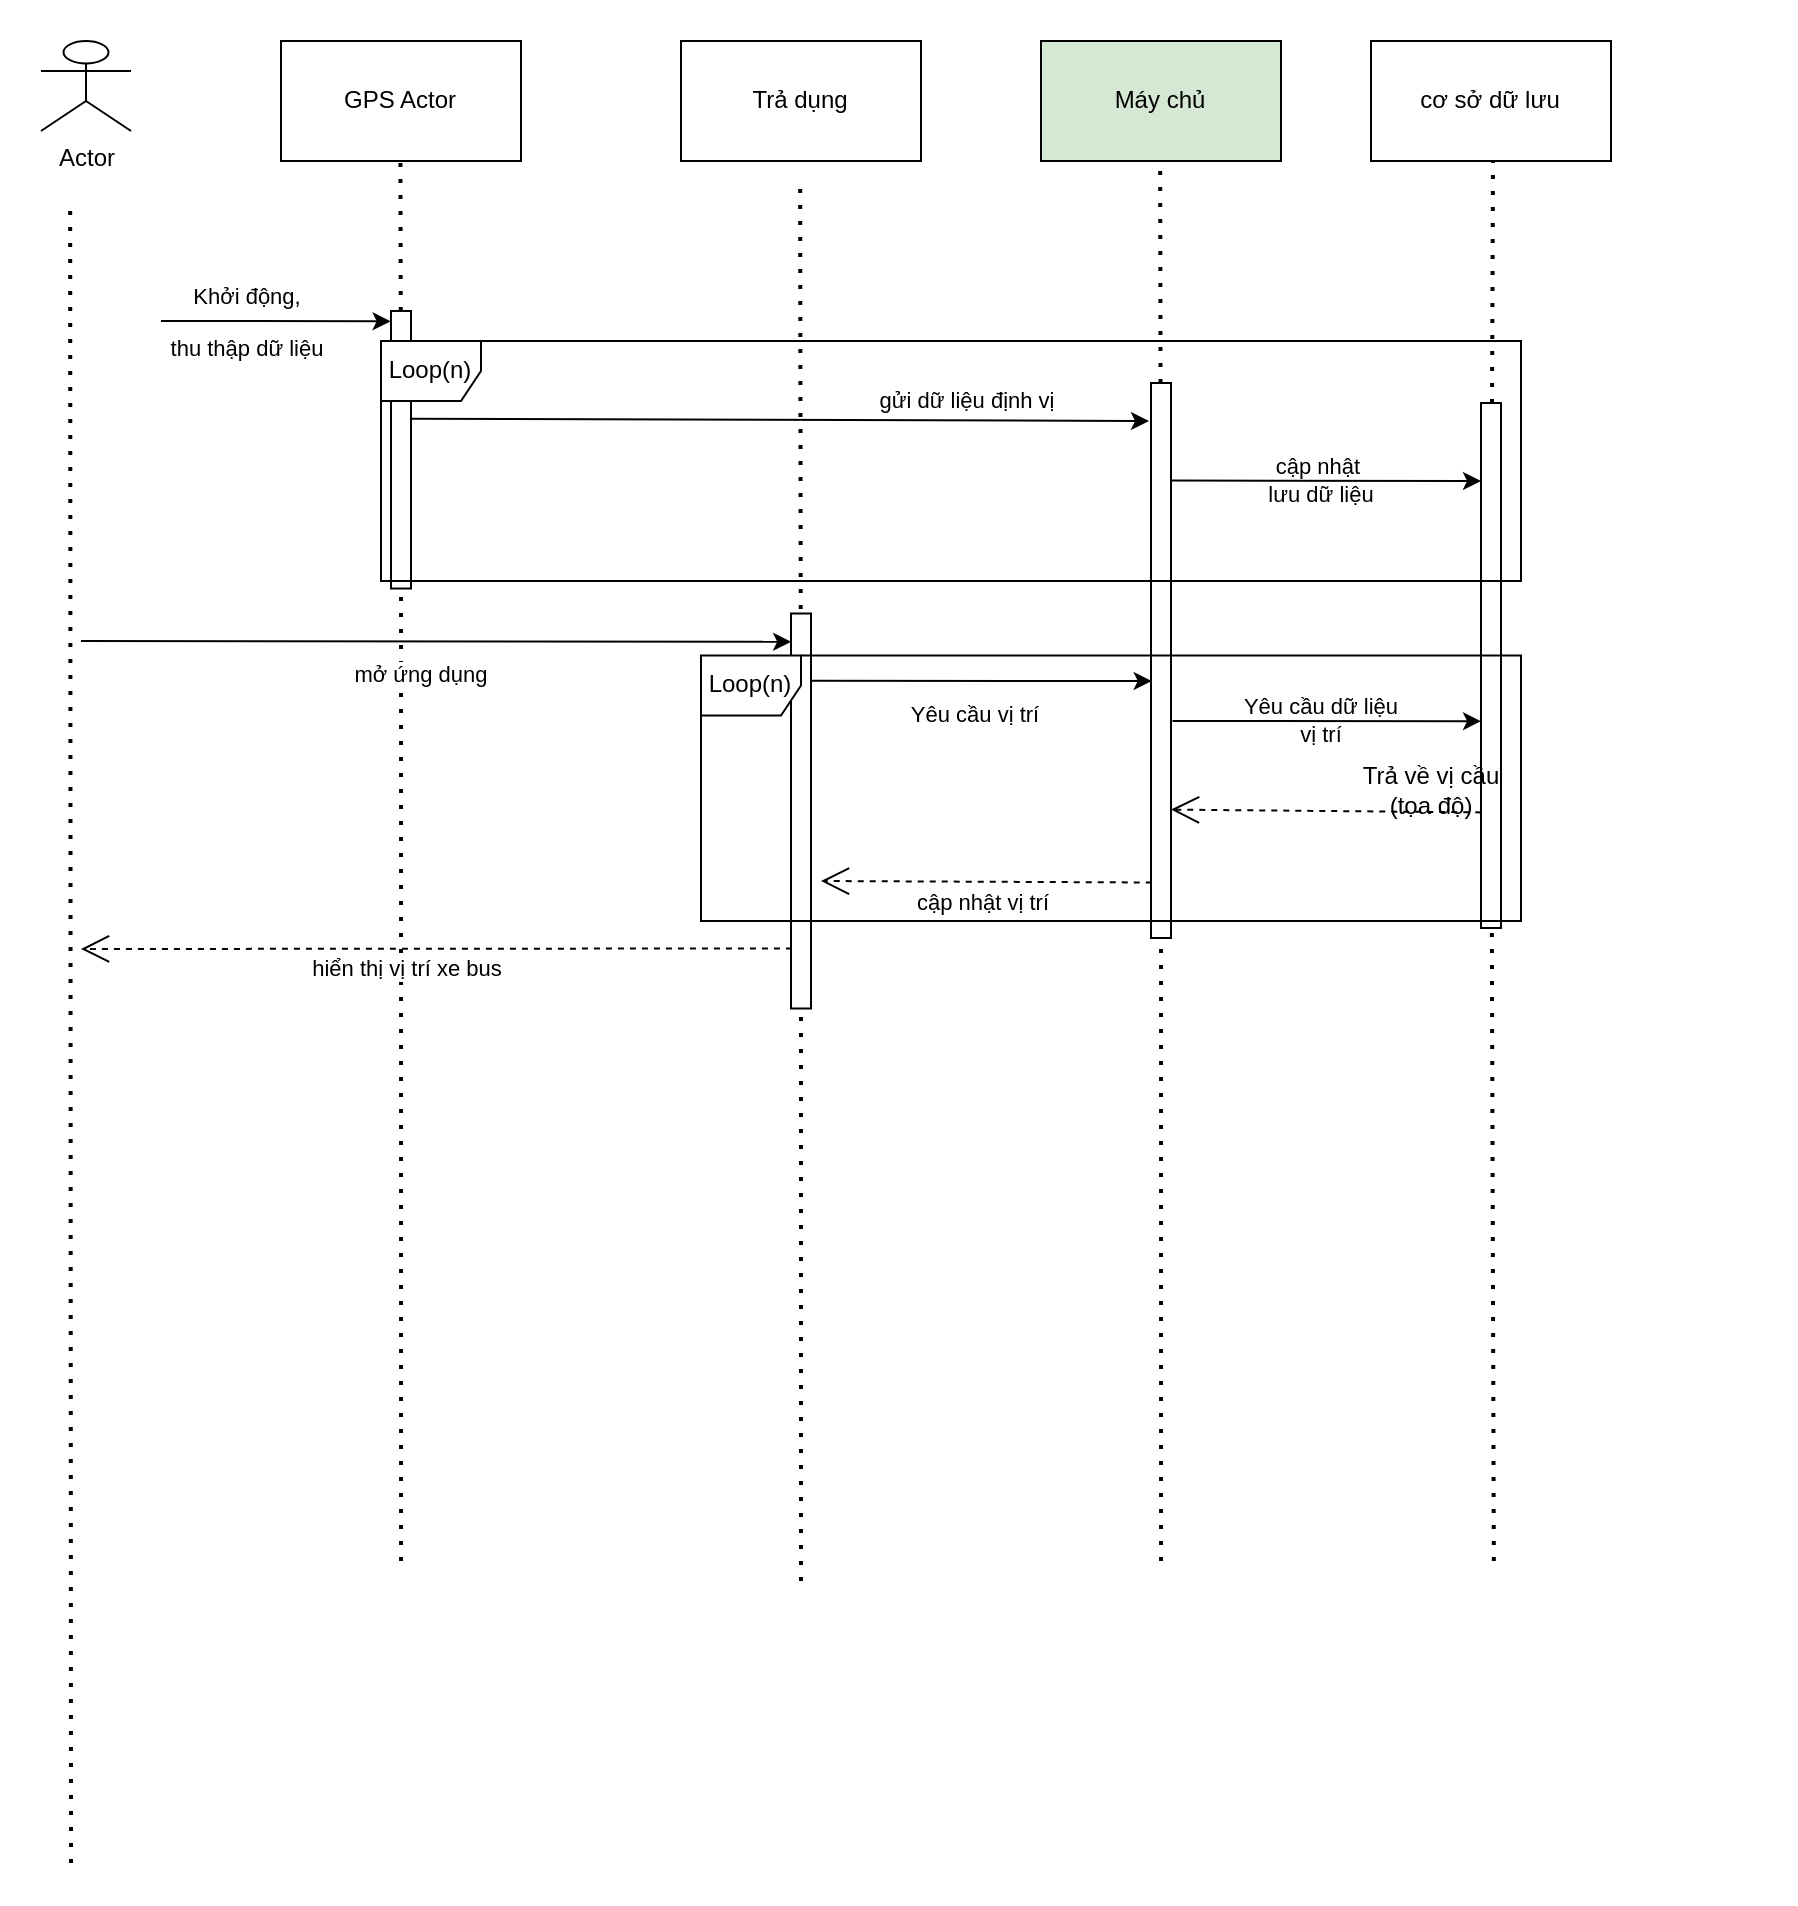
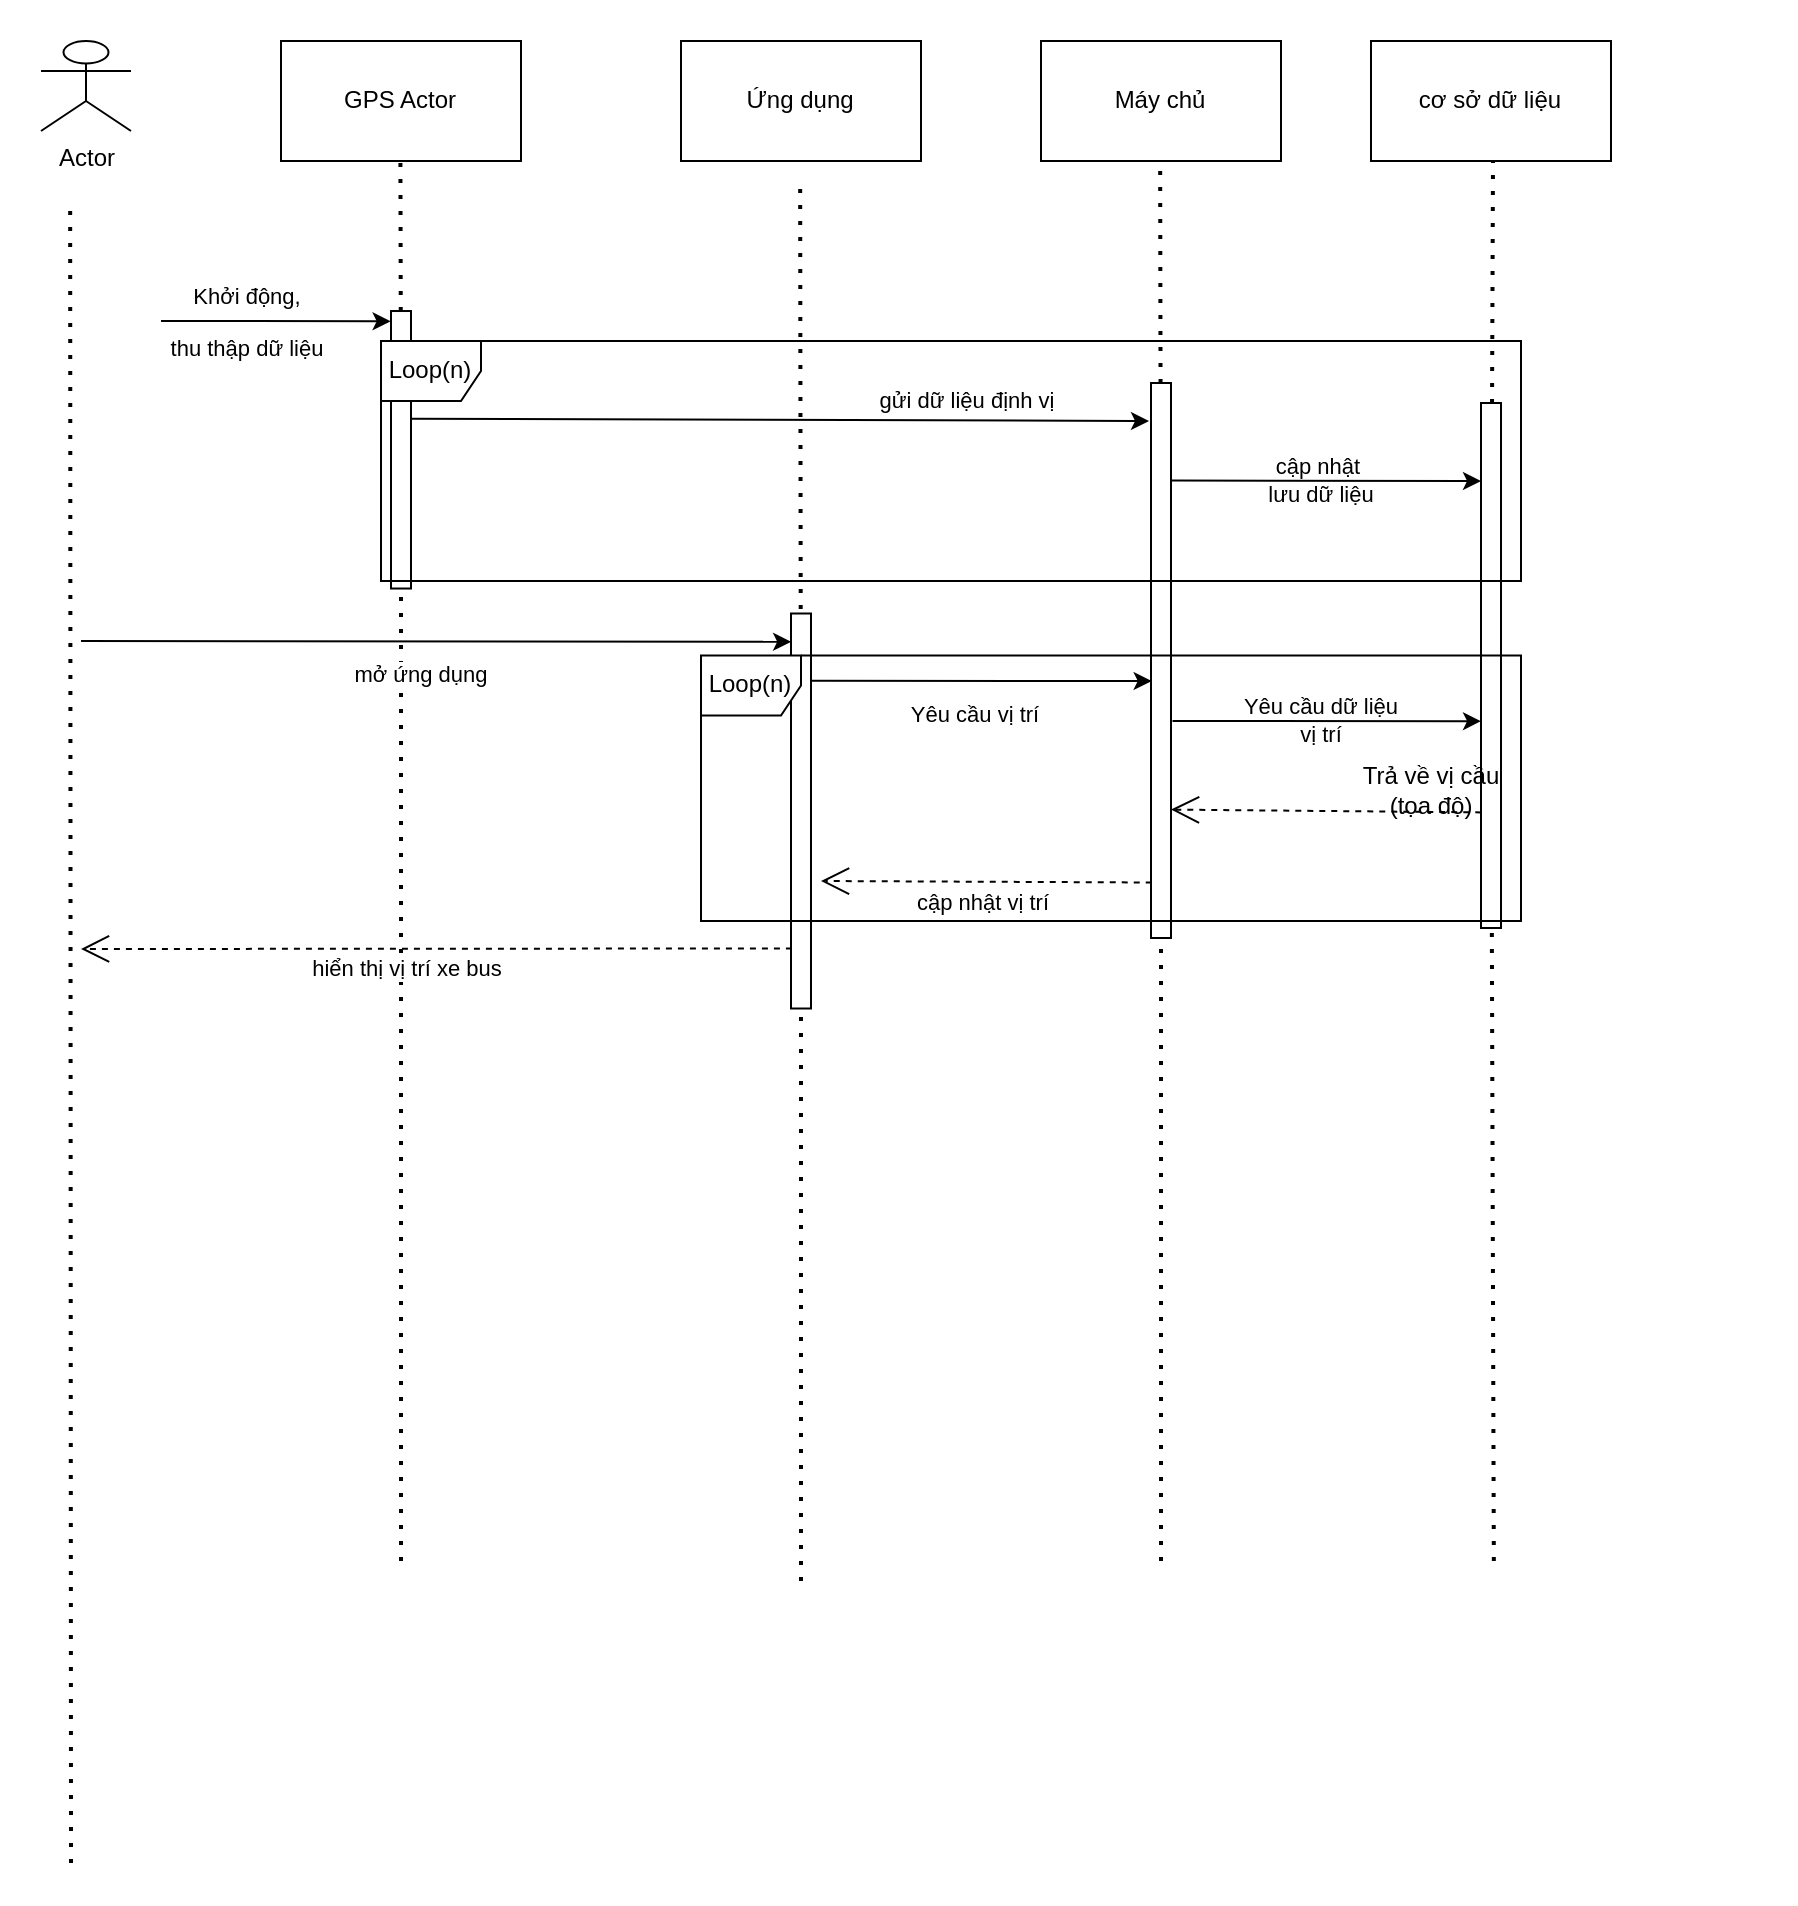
(801, 101) -> (801, 101)
(1161, 101) -> (1161, 101)
(1491, 101) -> (1491, 101)
